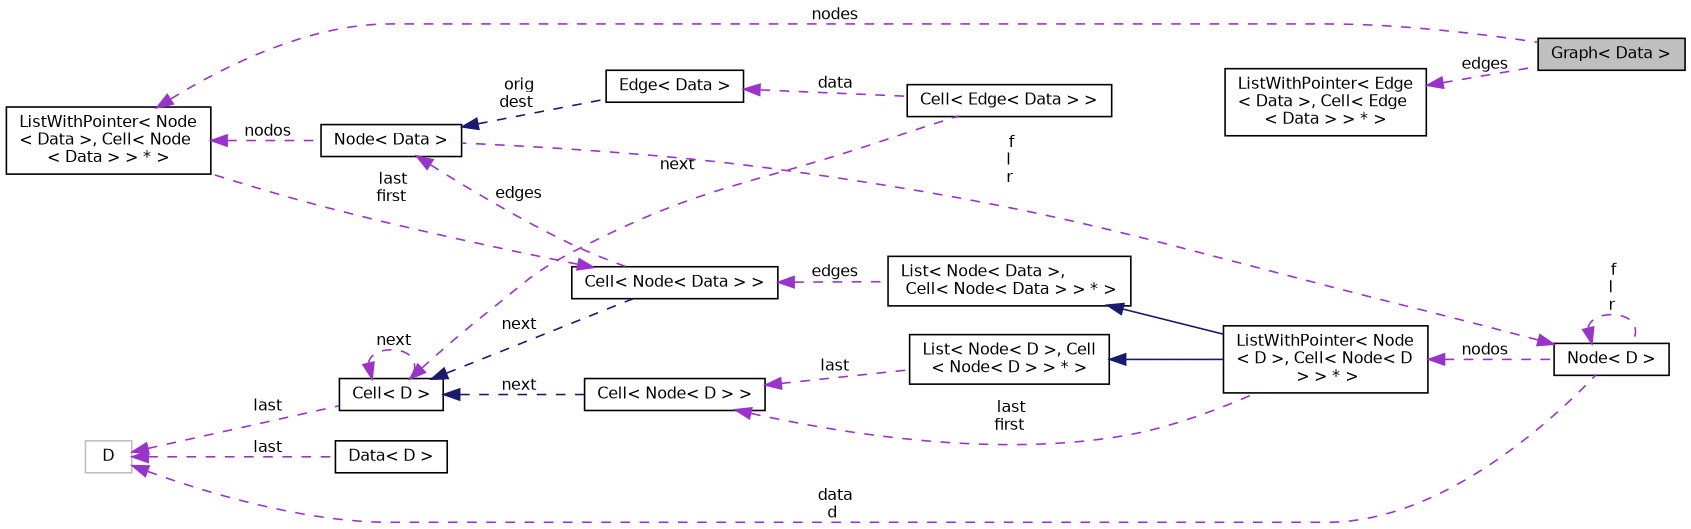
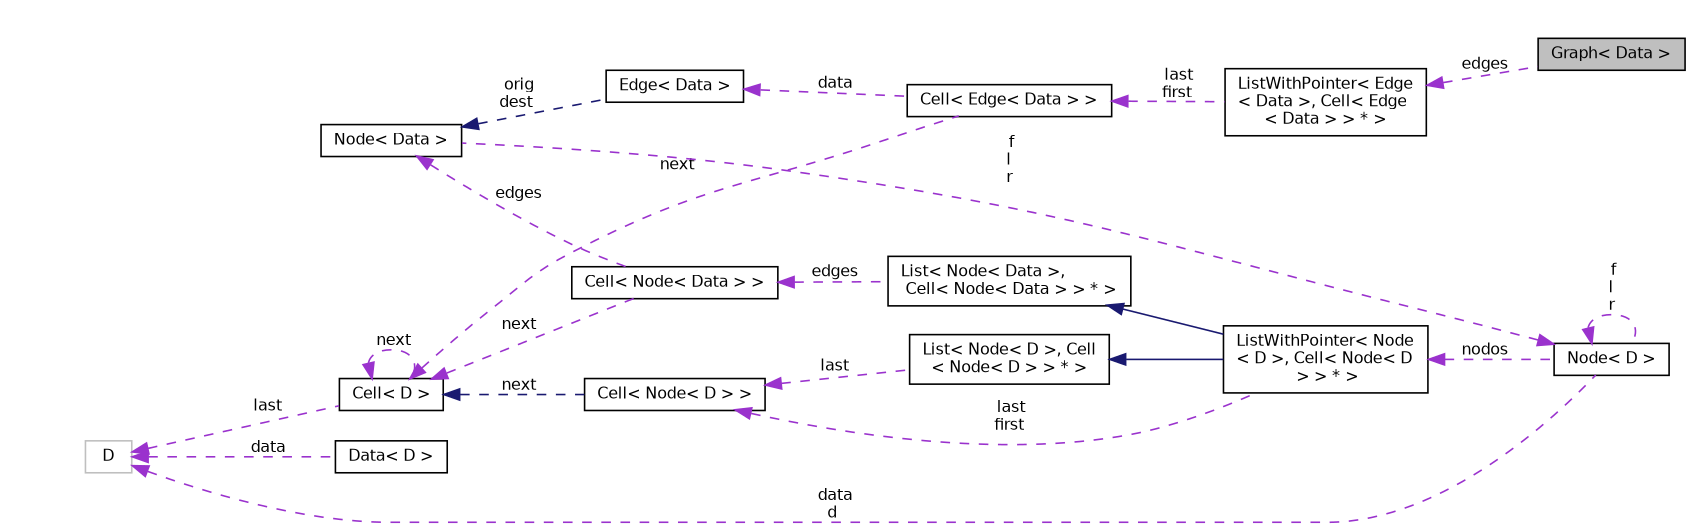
none -> (1176, 101)
(109, 141) -> none
(541, 336) -> (541, 336)
(266, 448) -> (266, 448)
